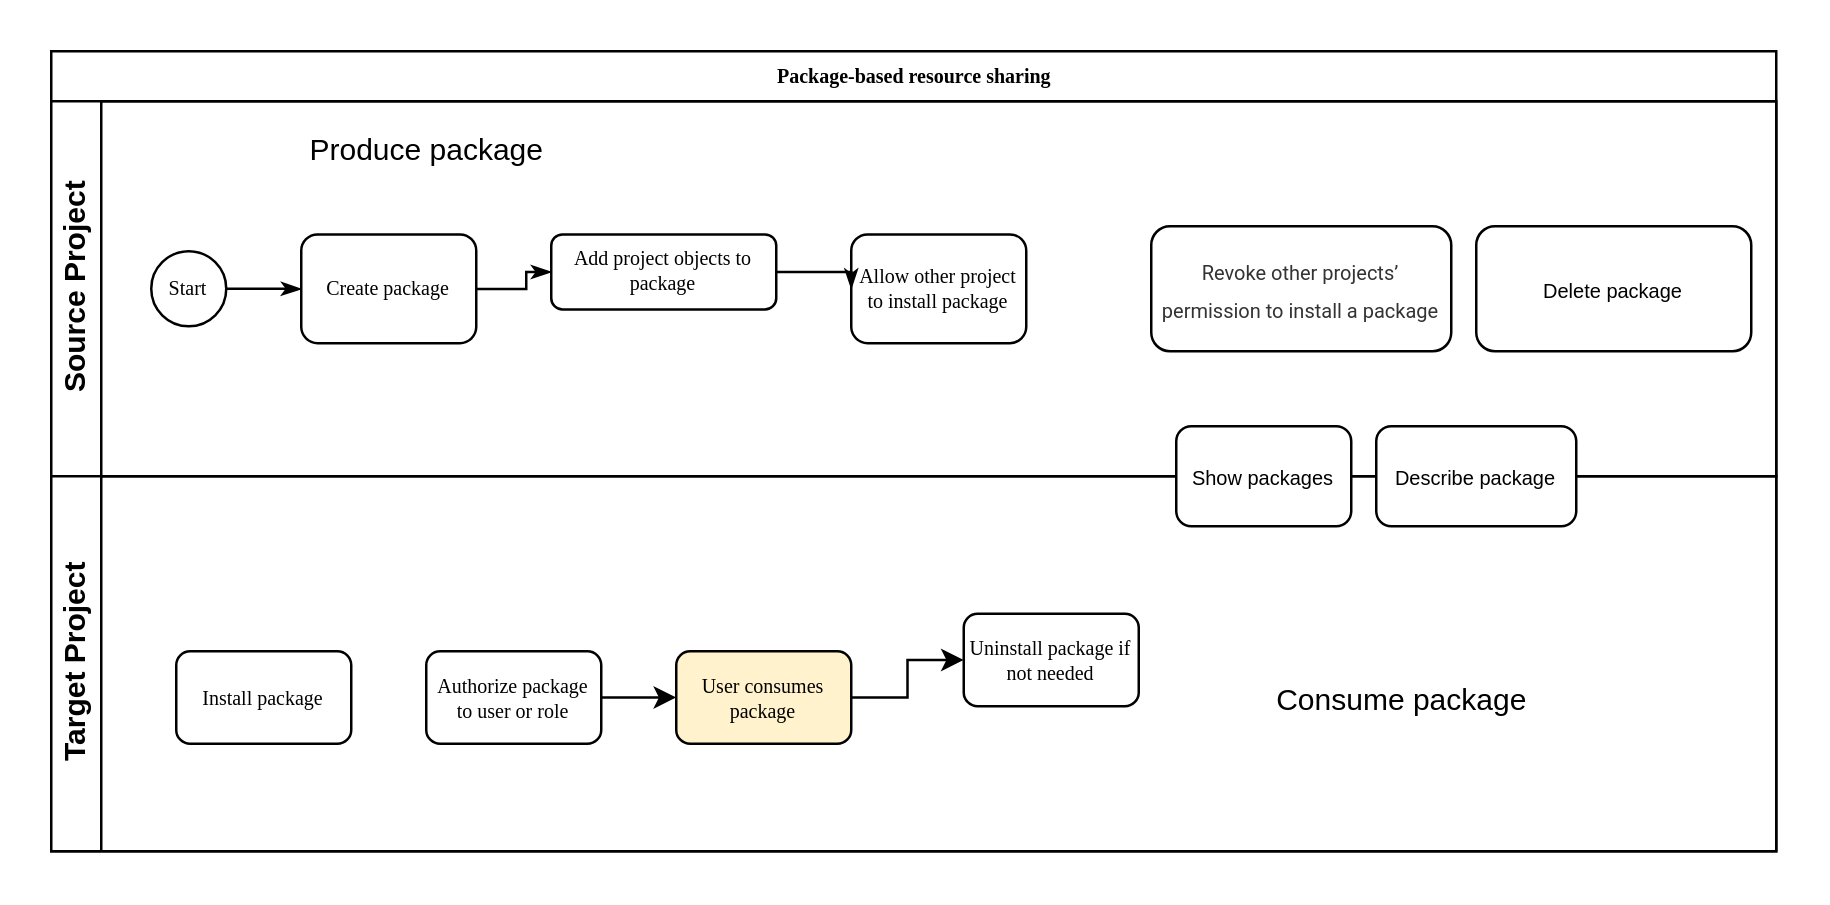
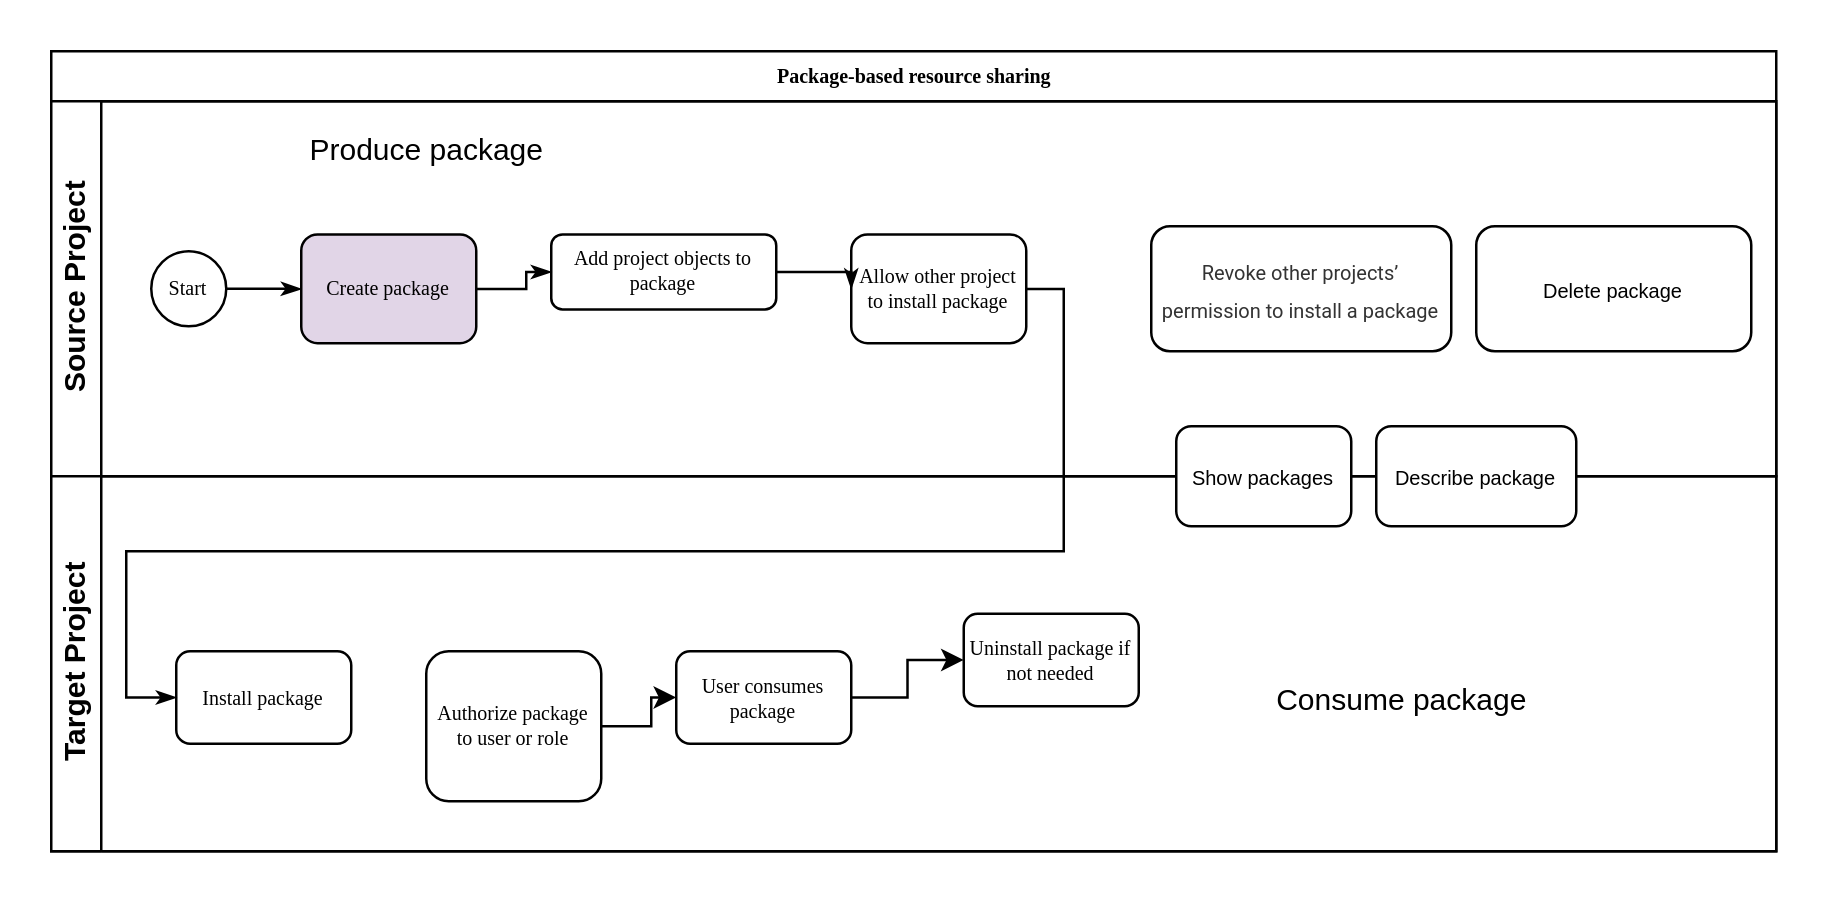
(389, 289) -> (389, 289)
none -> (539, 551)
(514, 698) -> (514, 726)
(764, 698) -> (764, 698)
